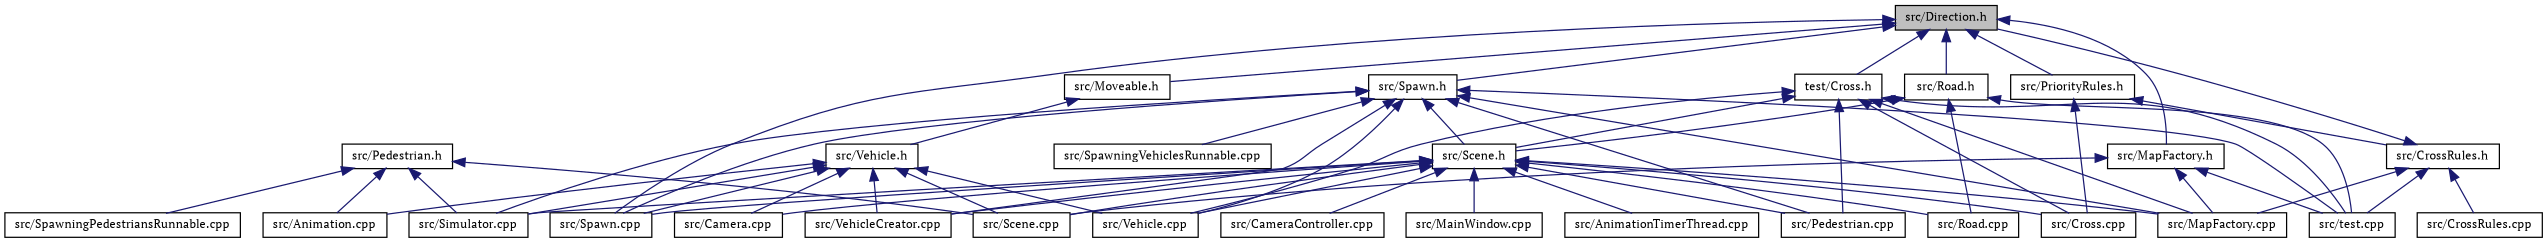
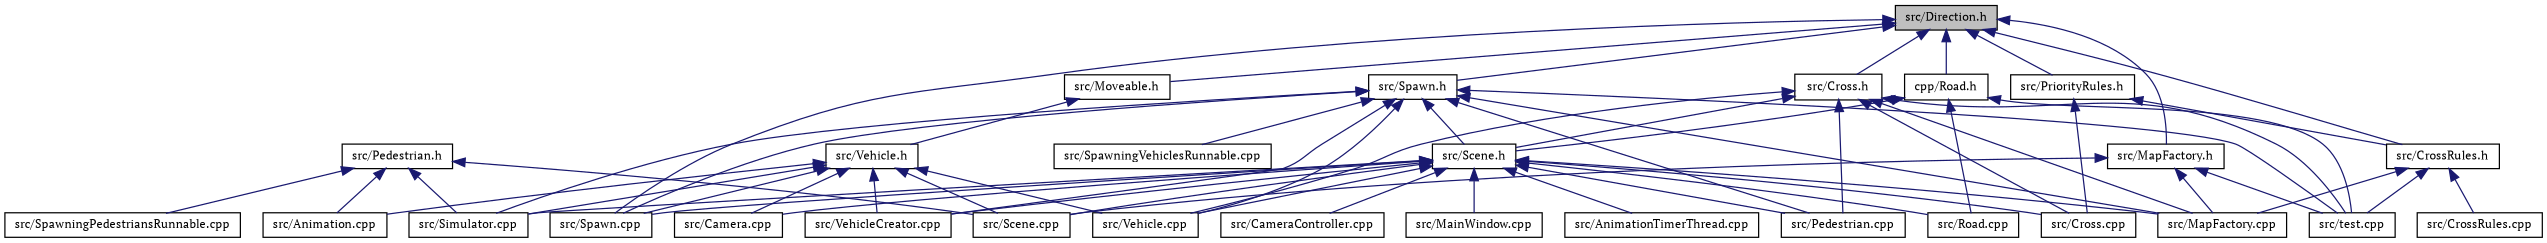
(2202, 80) -> (2200, 86)
(1838, 87) -> (1838, 87)
(1946, 87) -> (1946, 87)
